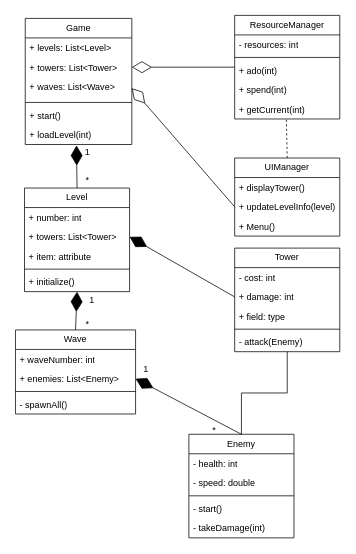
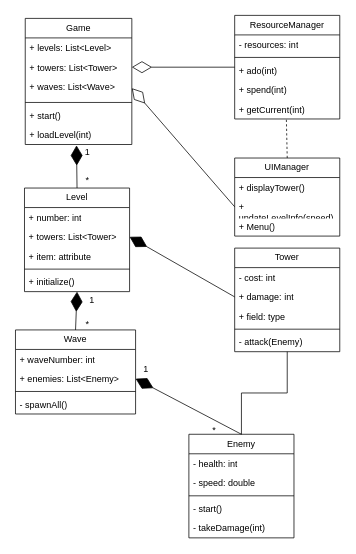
(288, 213) -> (288, 213)
